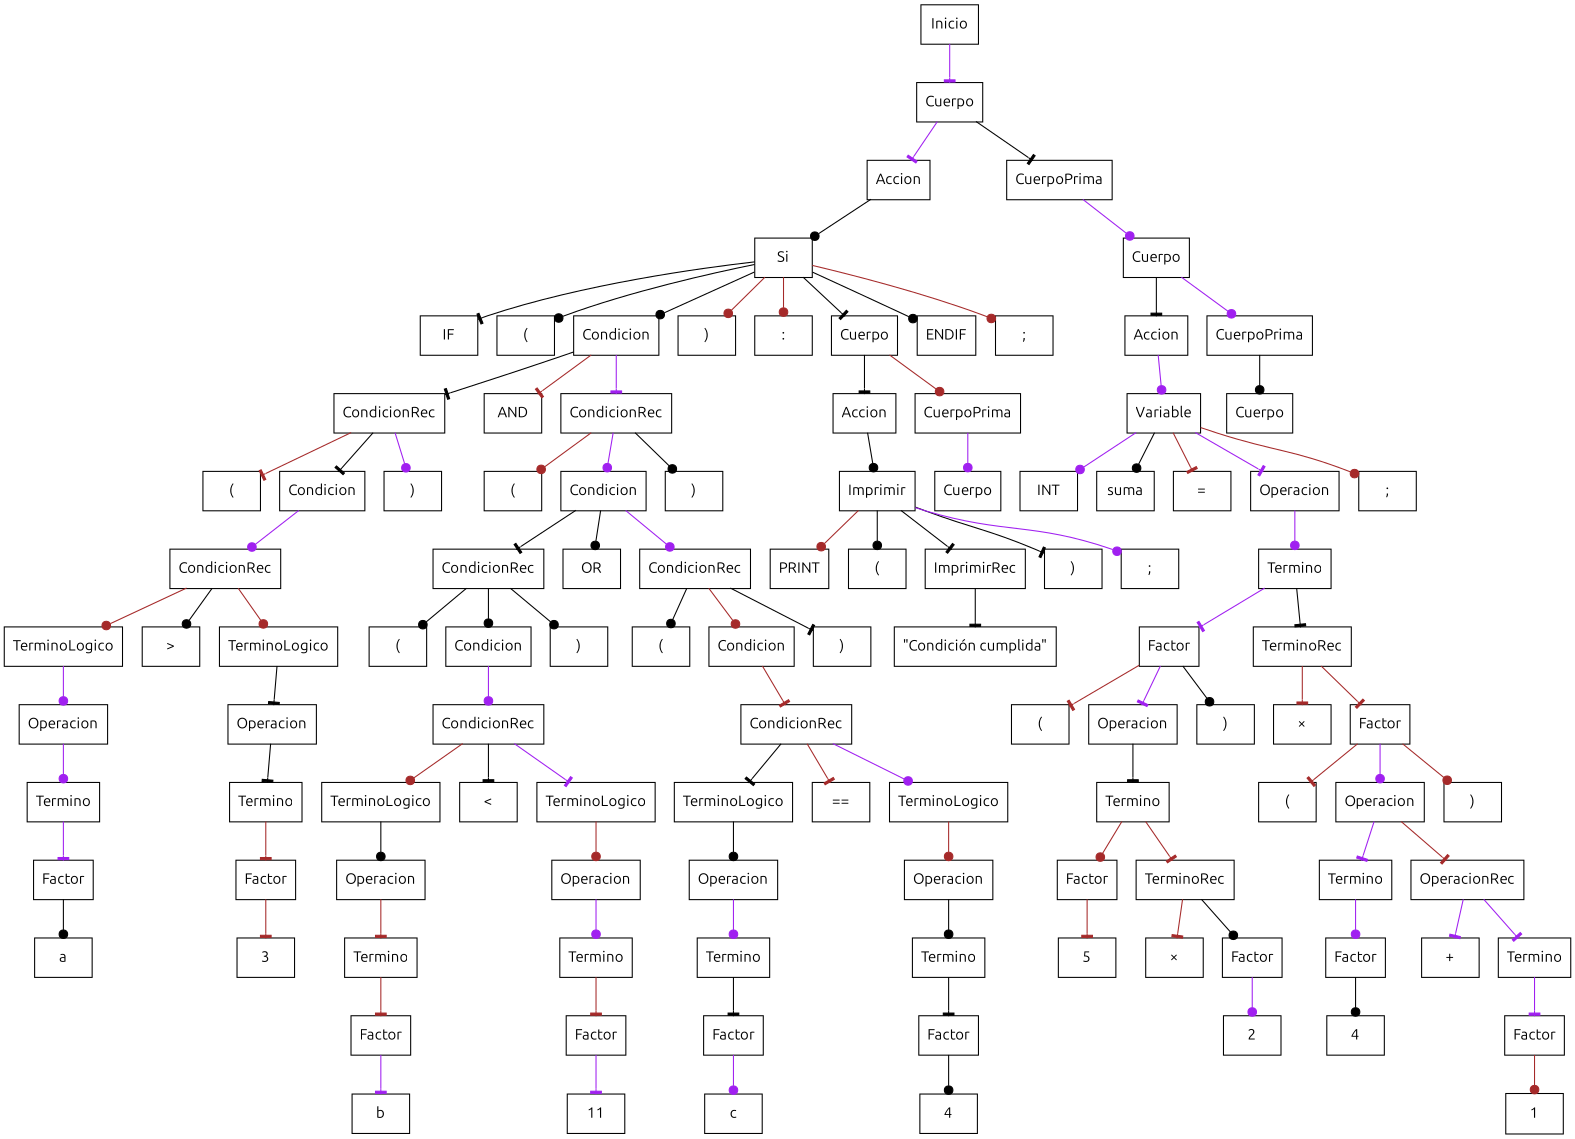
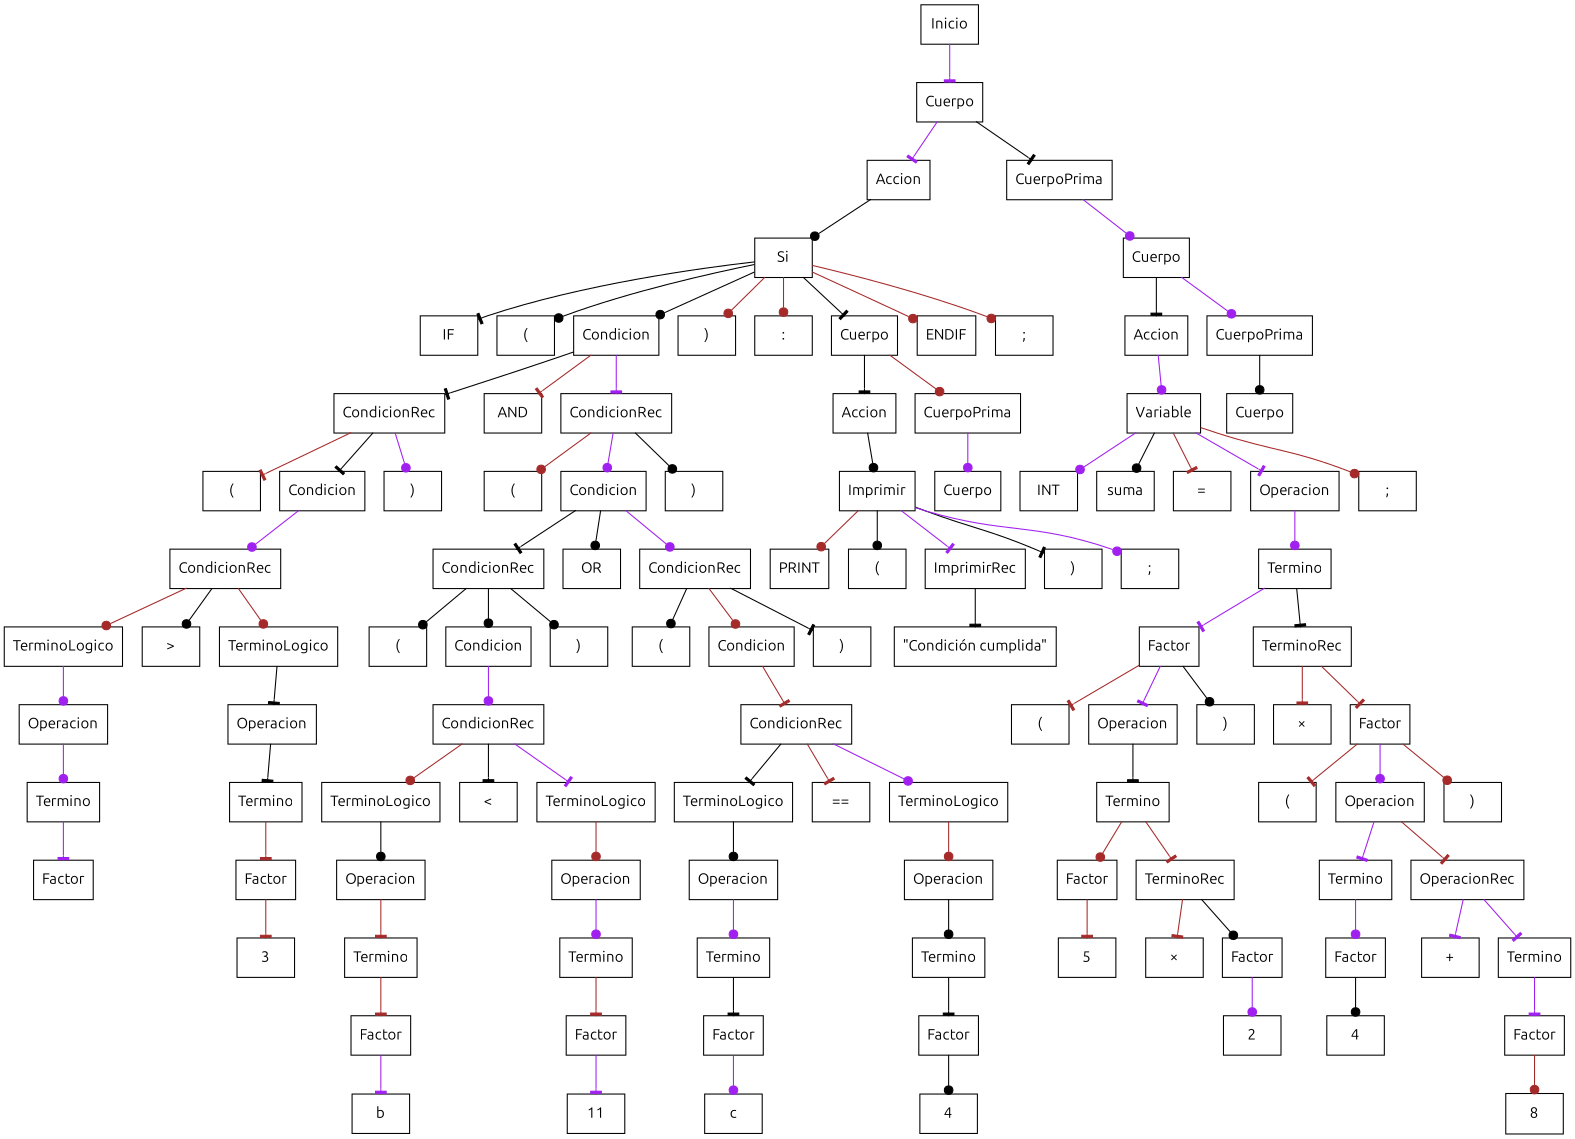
(861, 294) -> (861, 294)
(924, 528) -> (924, 528)
(63, 958) -> none
(1535, 1114) -> (1535, 1114)
